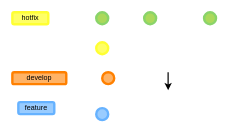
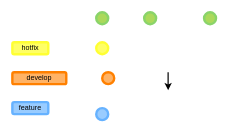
(30, 18) -> (30, 48)
(36, 108) -> (30, 108)
